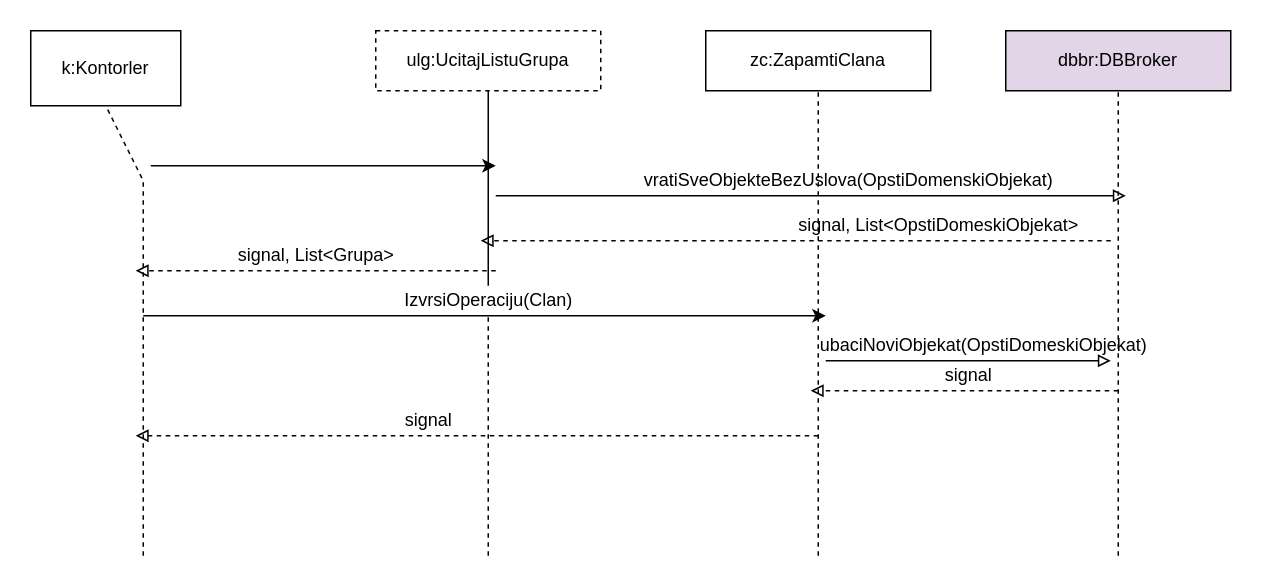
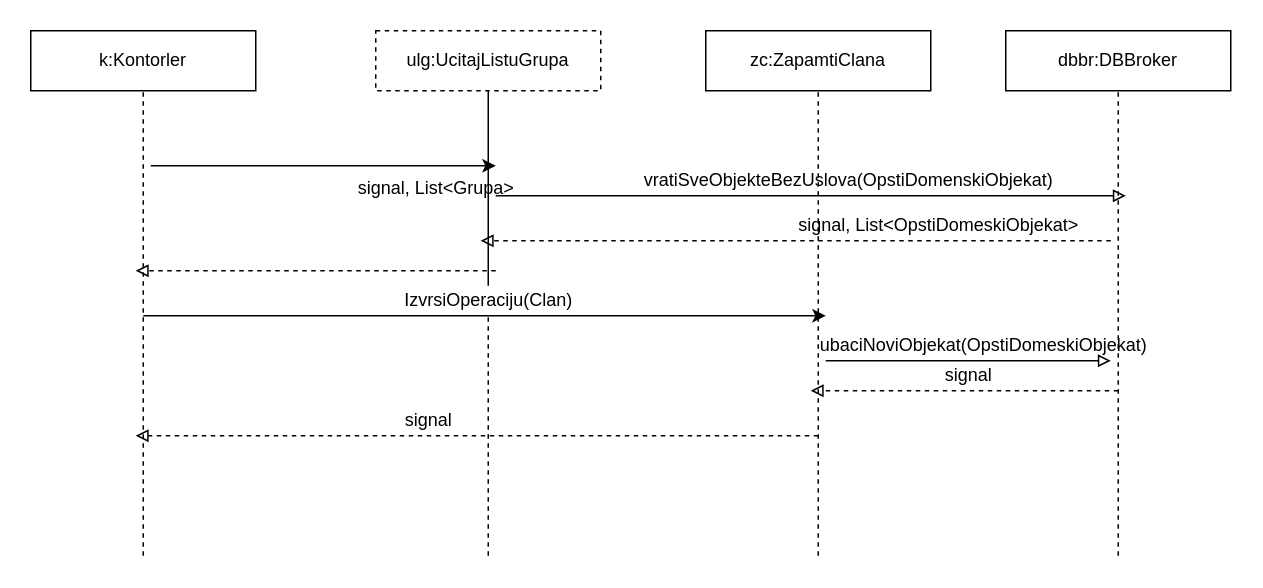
(1118, 61) -> (1118, 61)
(106, 68) -> (143, 61)
(316, 256) -> (436, 188)
